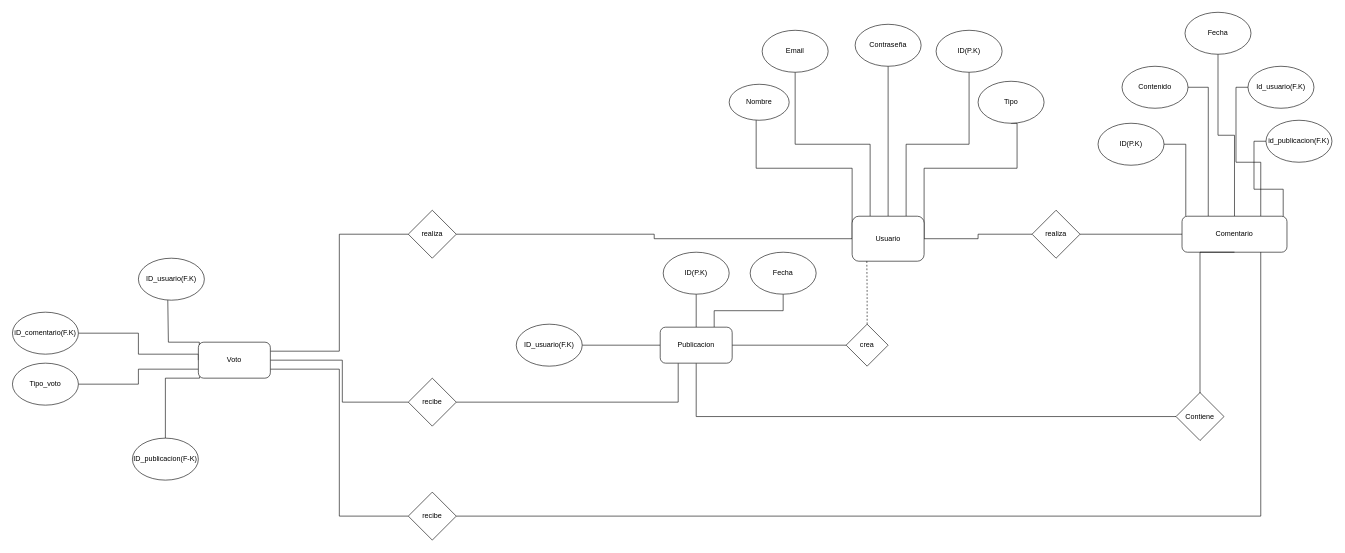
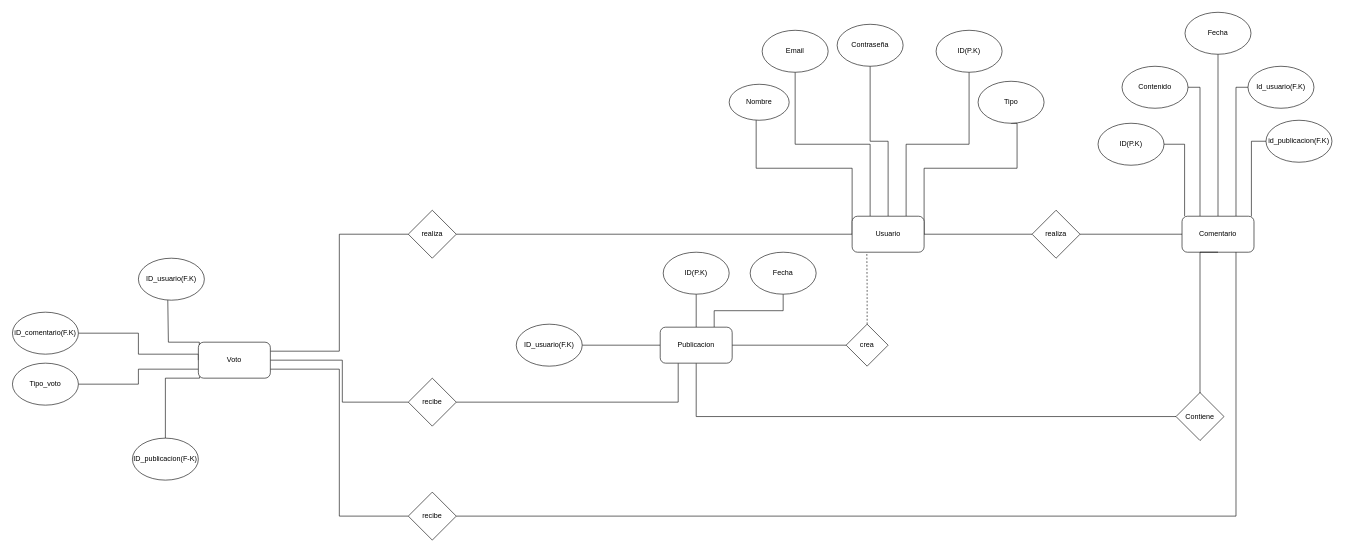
(888, 45) -> (870, 45)
(1235, 234) -> (1218, 234)
(888, 239) -> (888, 234)
